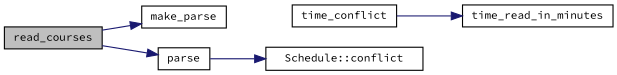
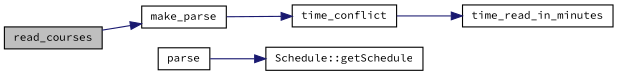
none -> (254, 17)
(125, 49) -> none
(344, 59) -> (344, 59)
